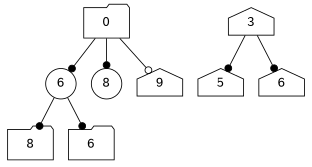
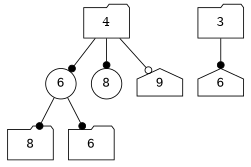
(107, 23) -> (107, 23)
(251, 23) -> (221, 23)
(221, 84) -> none
